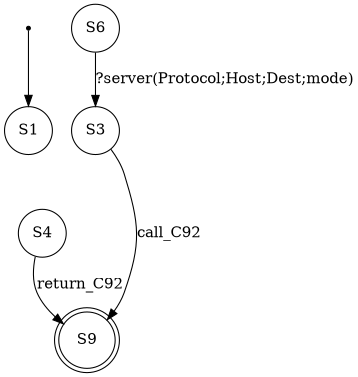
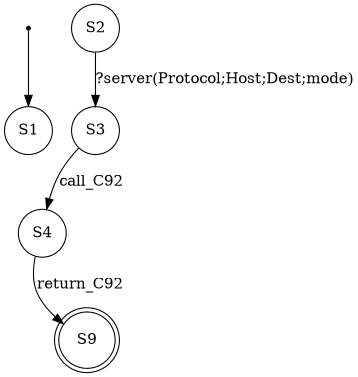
(95, 28) -> (95, 28)
(136, 230) -> (61, 172)
